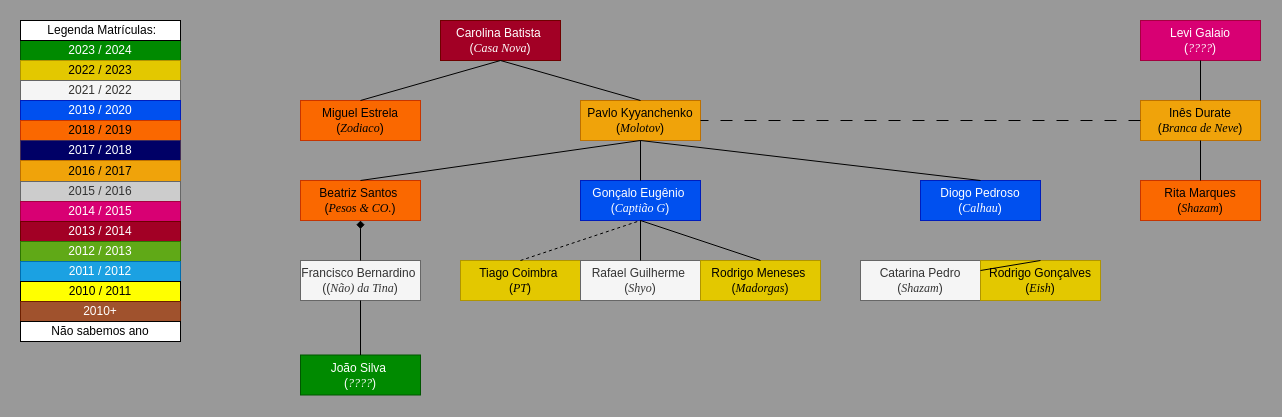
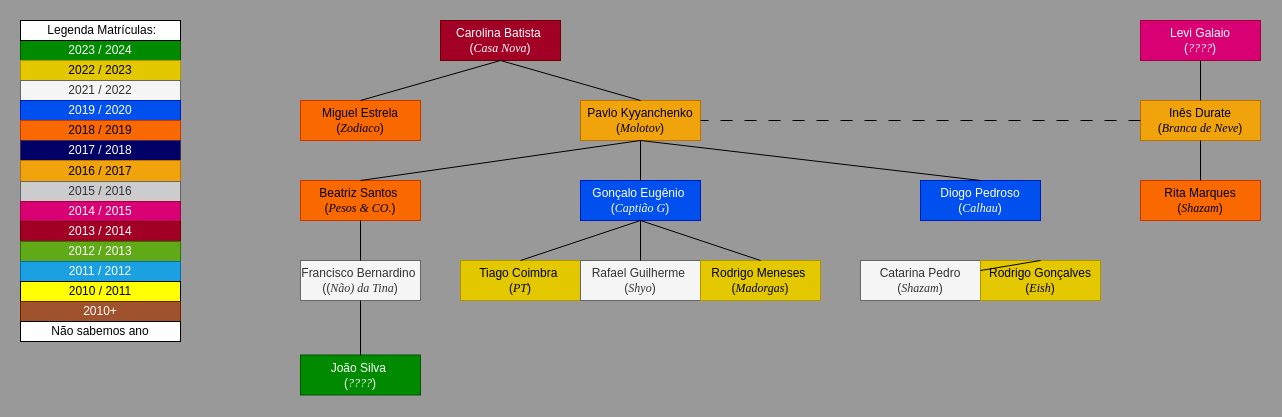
(361, 229) -> (361, 225)
(580, 241) -> (580, 241)
